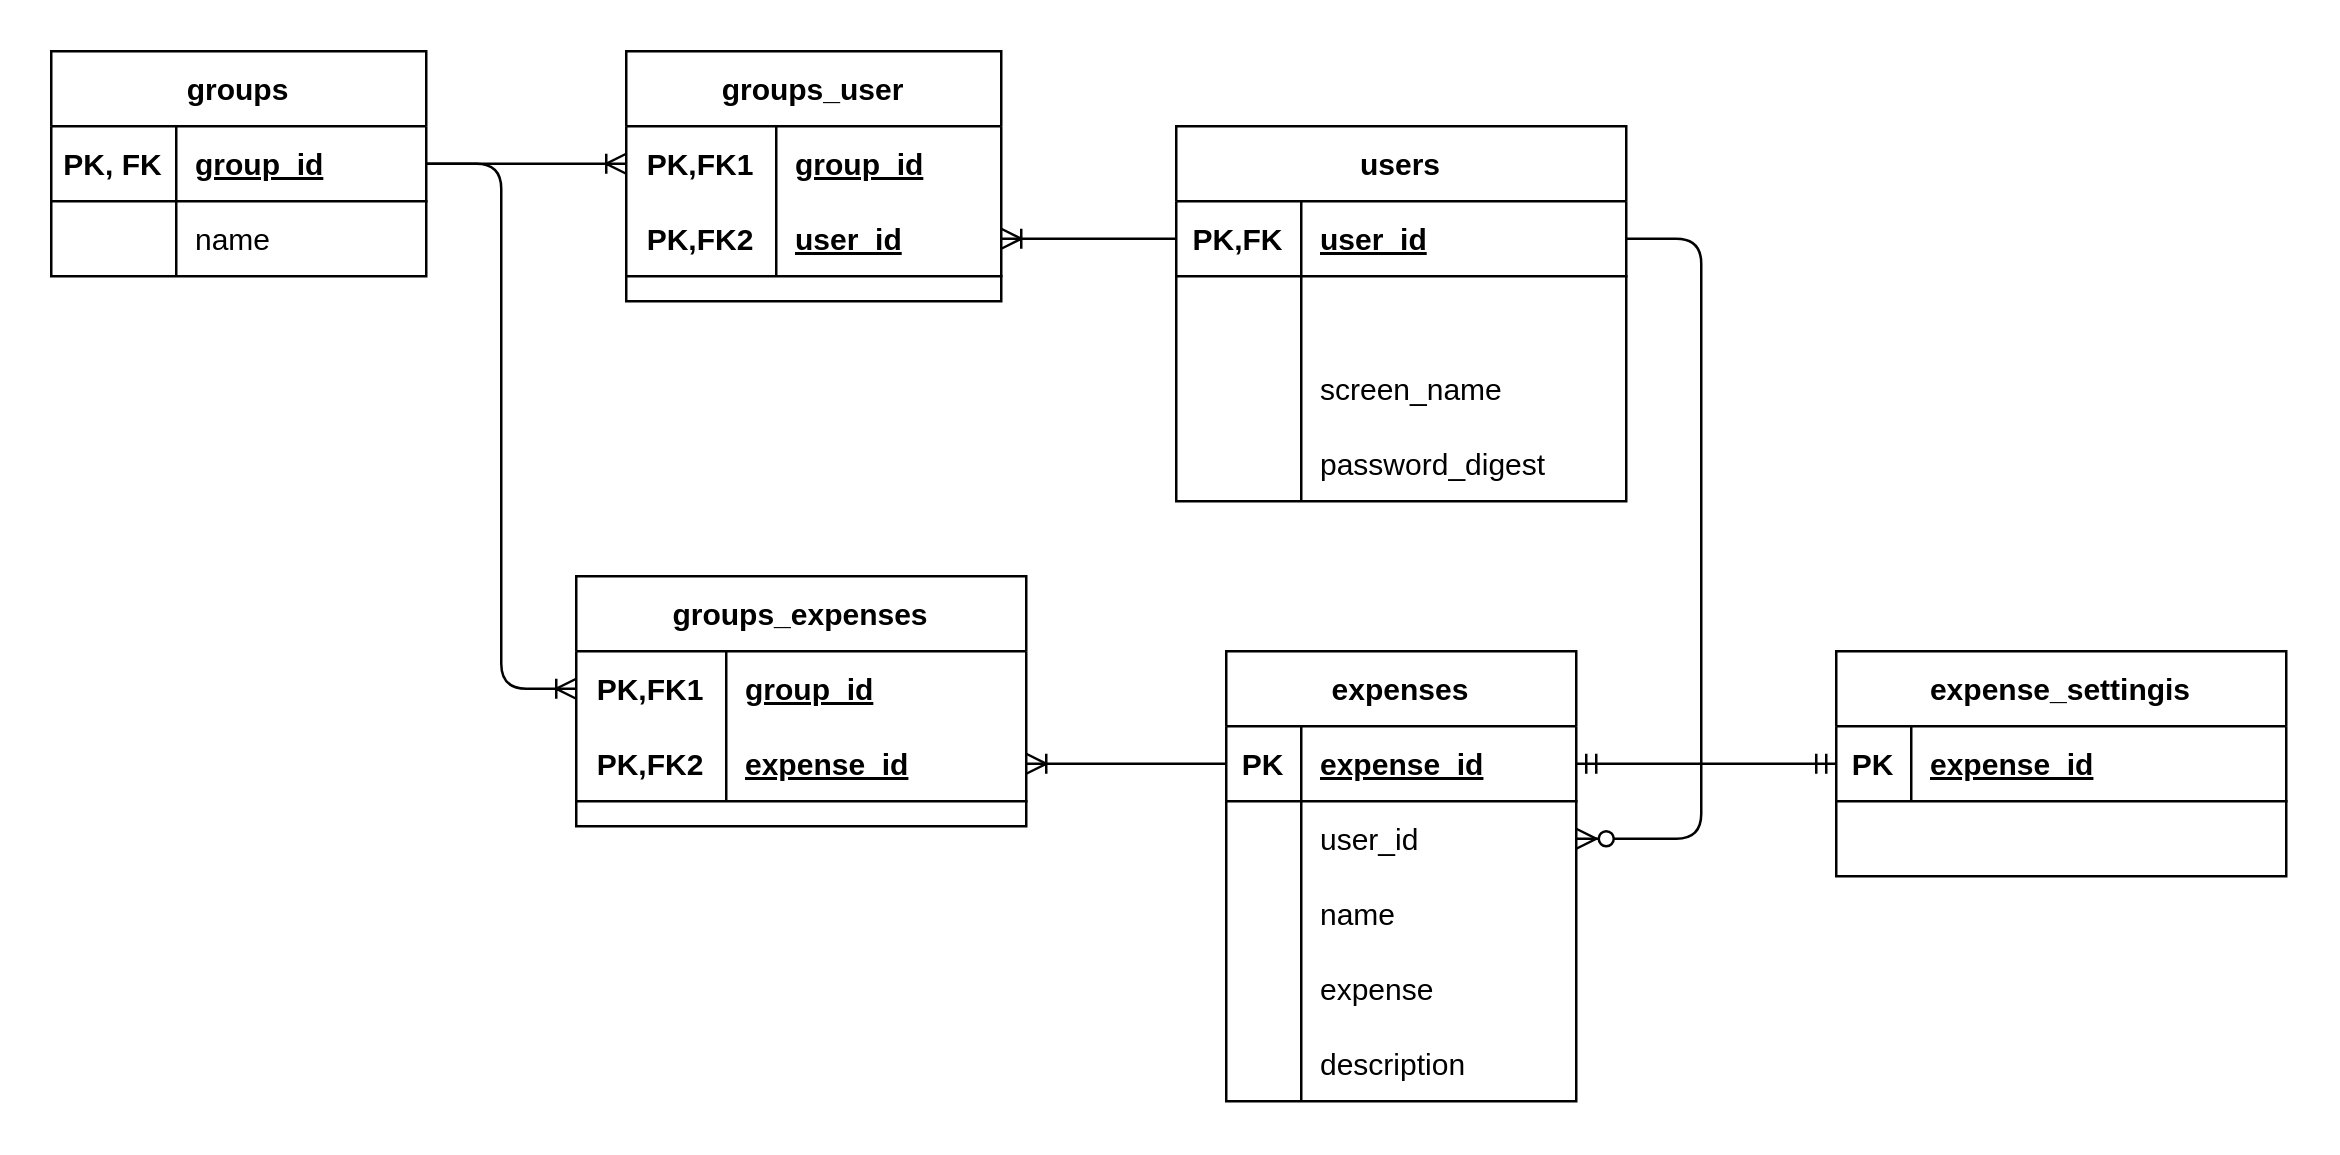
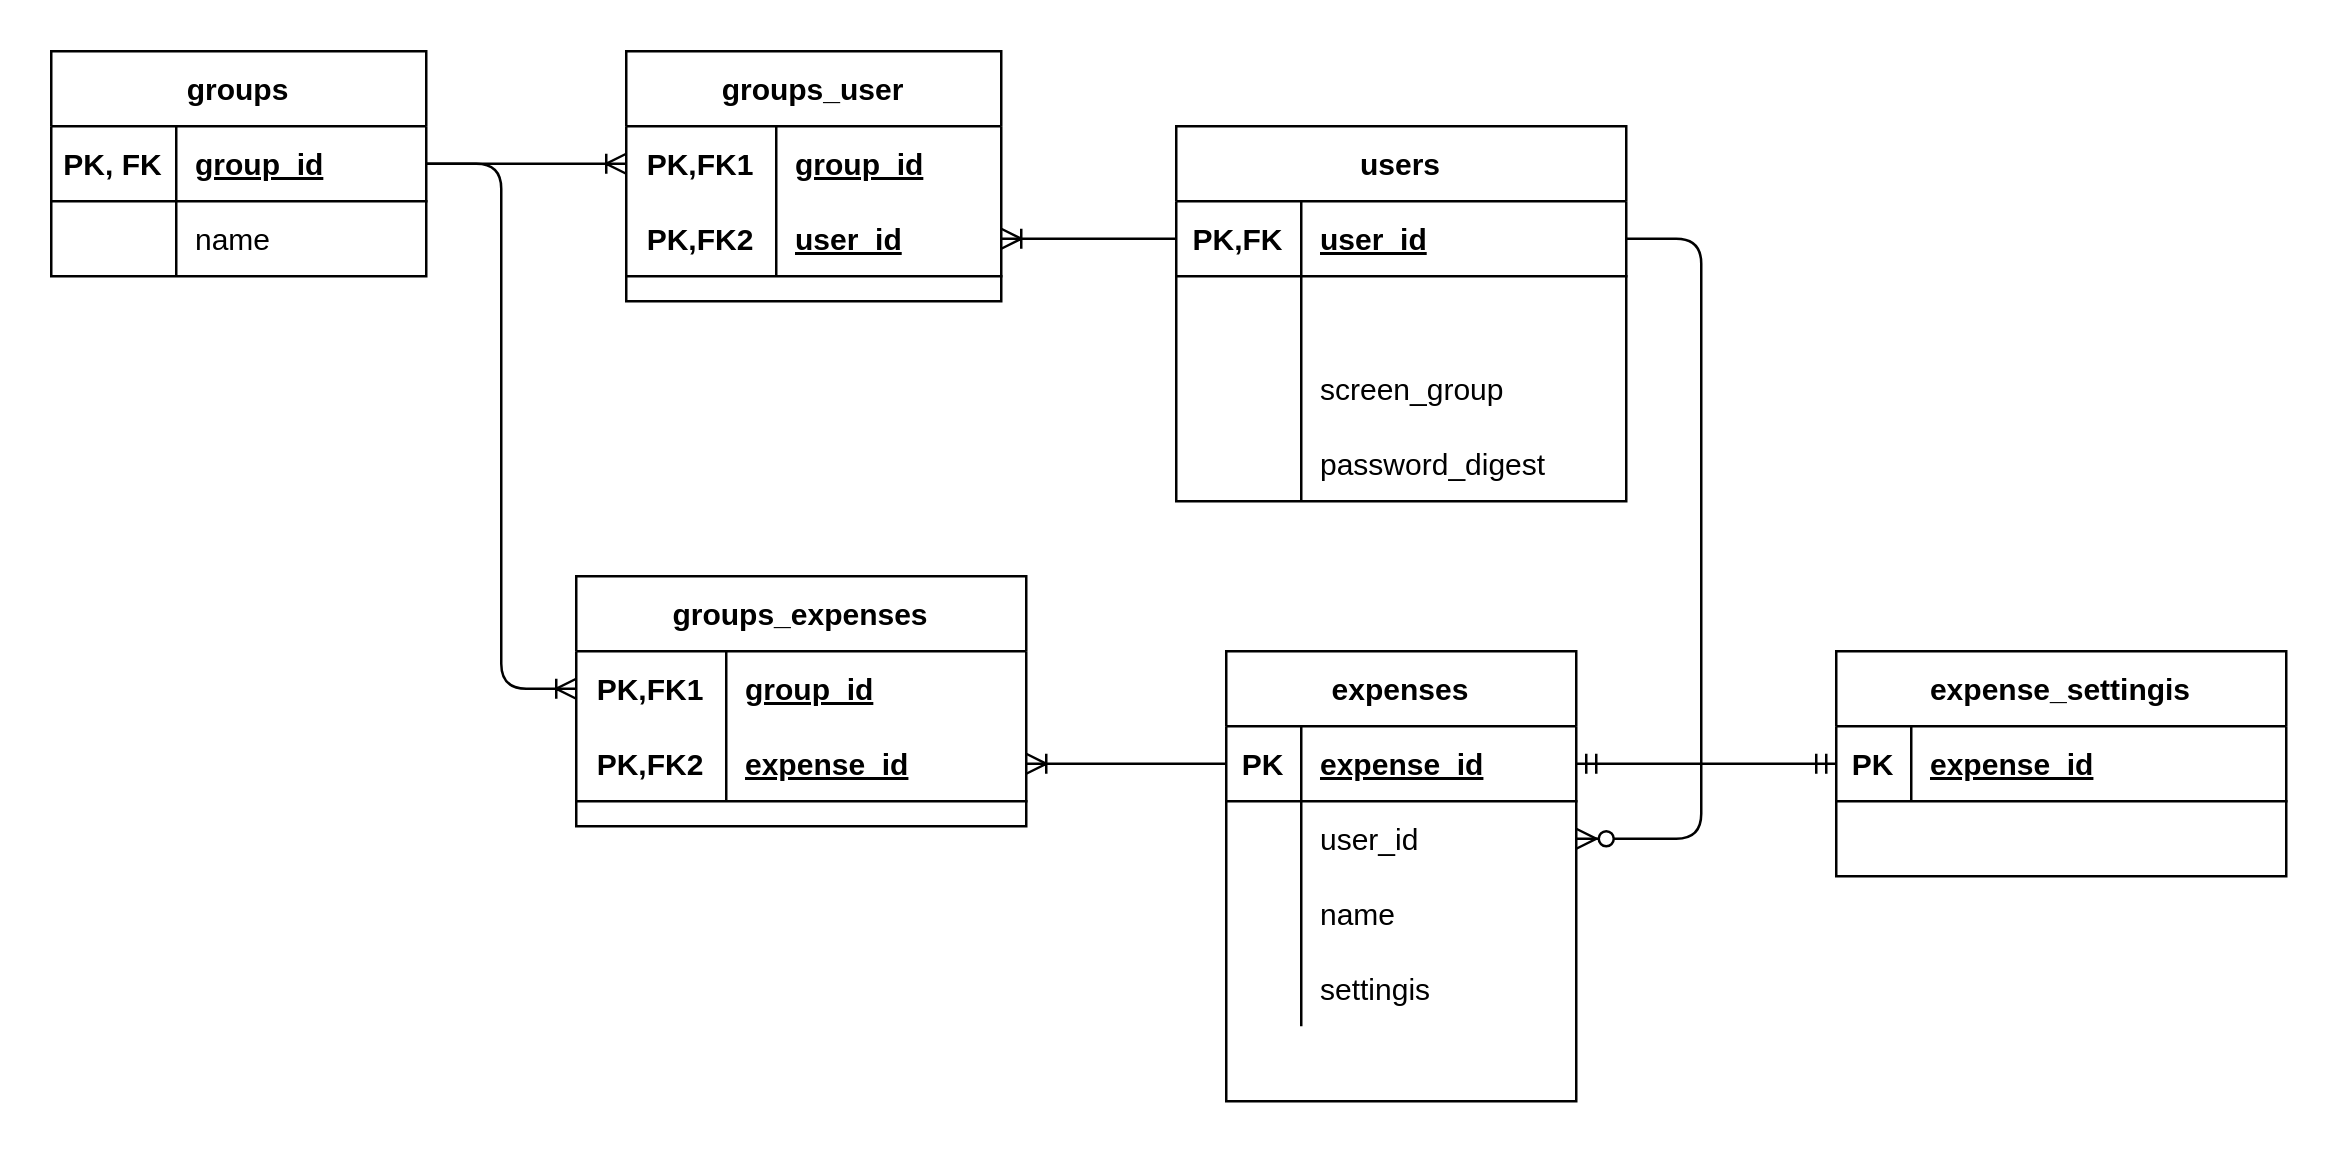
(1412, 390) -> (1421, 390)
(1379, 990) -> (1388, 990)
(1439, 1064) -> none
